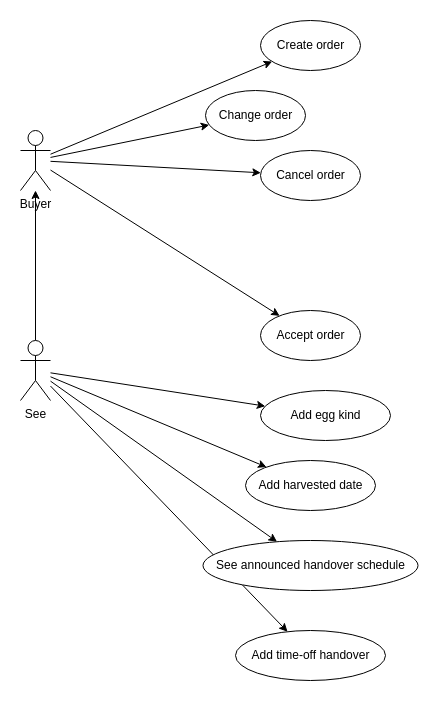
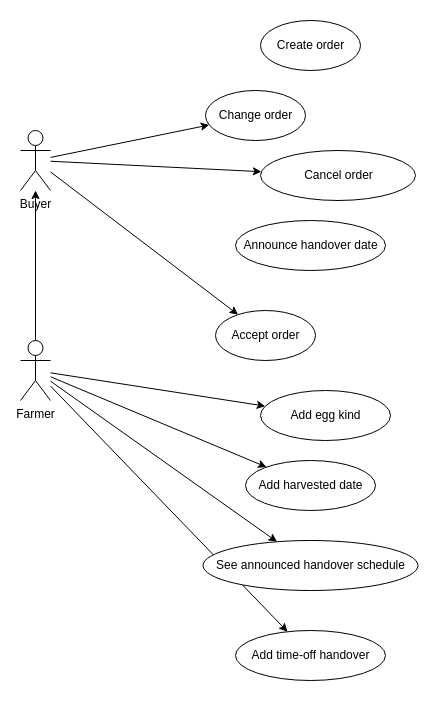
(158, 109) -> none
(311, 176) -> (338, 176)
none -> (311, 246)
(311, 336) -> (266, 336)
(36, 415) -> (36, 415)
